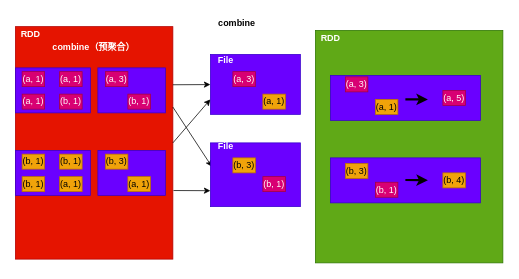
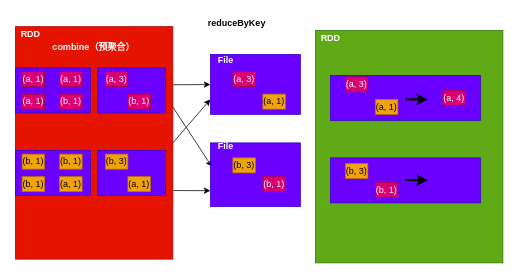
(237, 23) -> (237, 23)
(454, 98) -> (454, 98)
(454, 180) -> none
